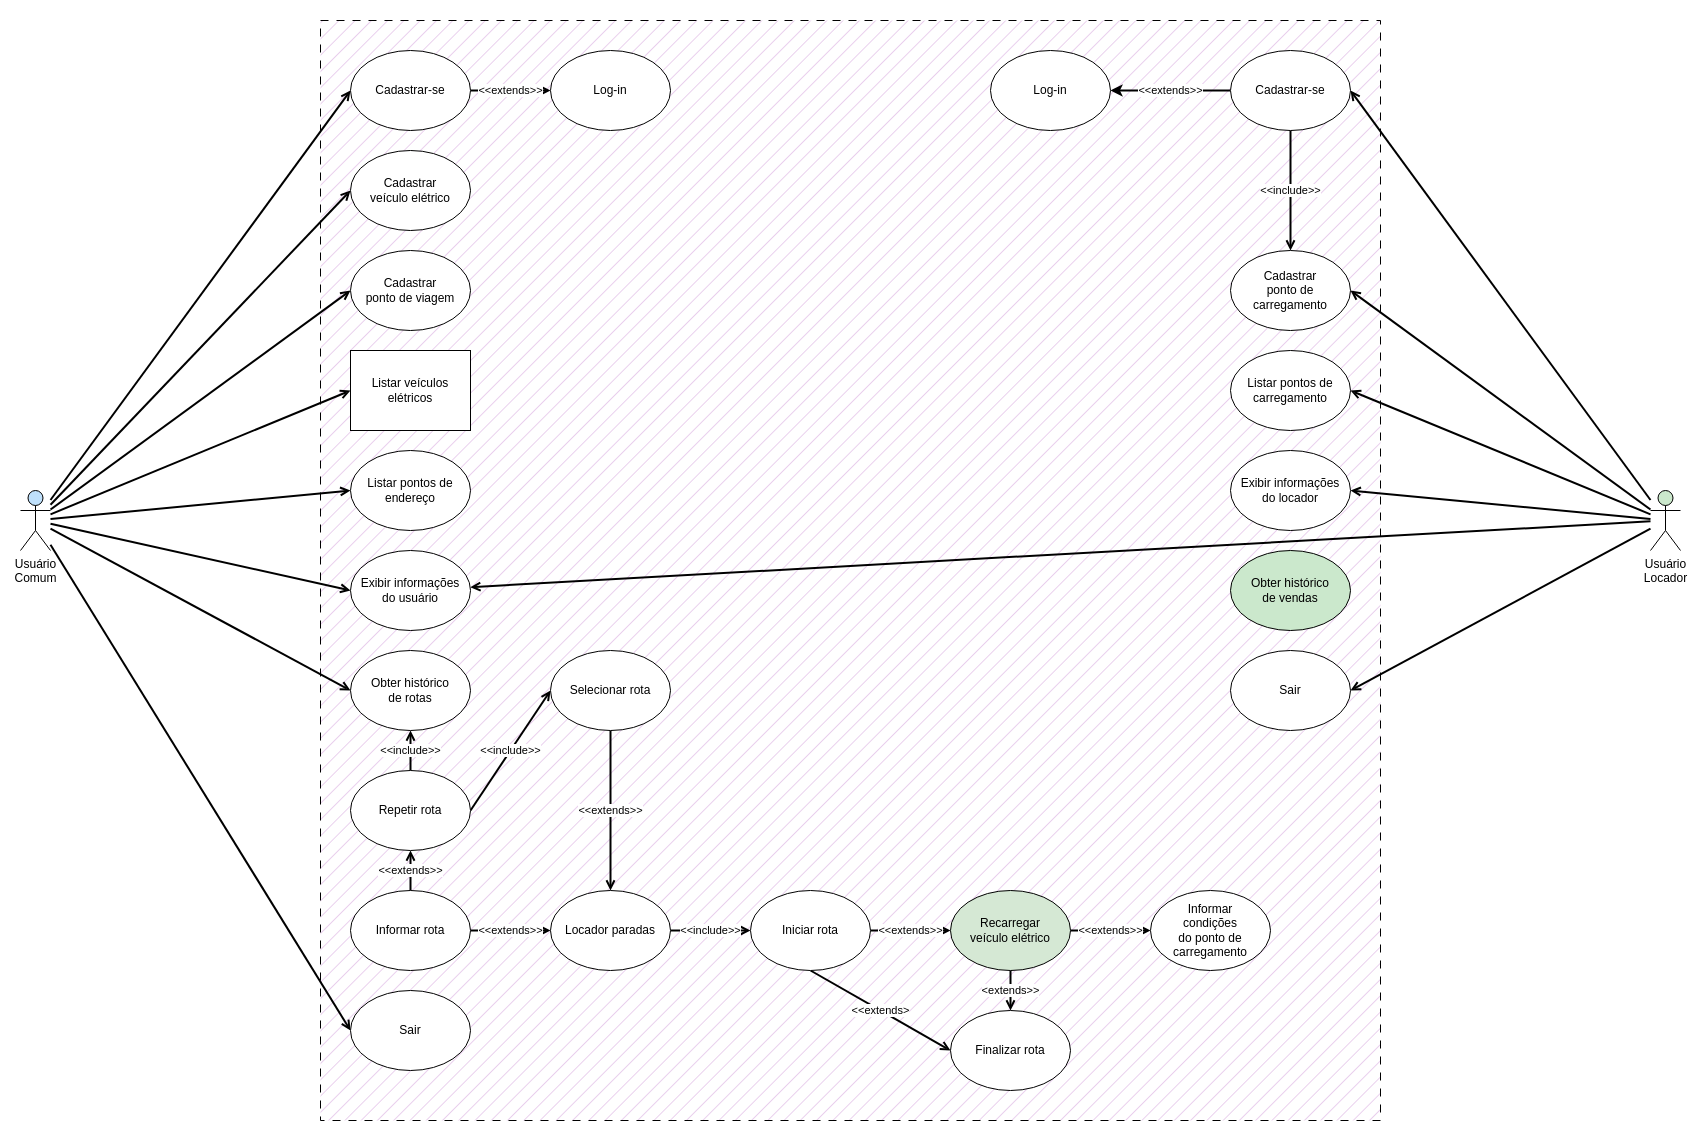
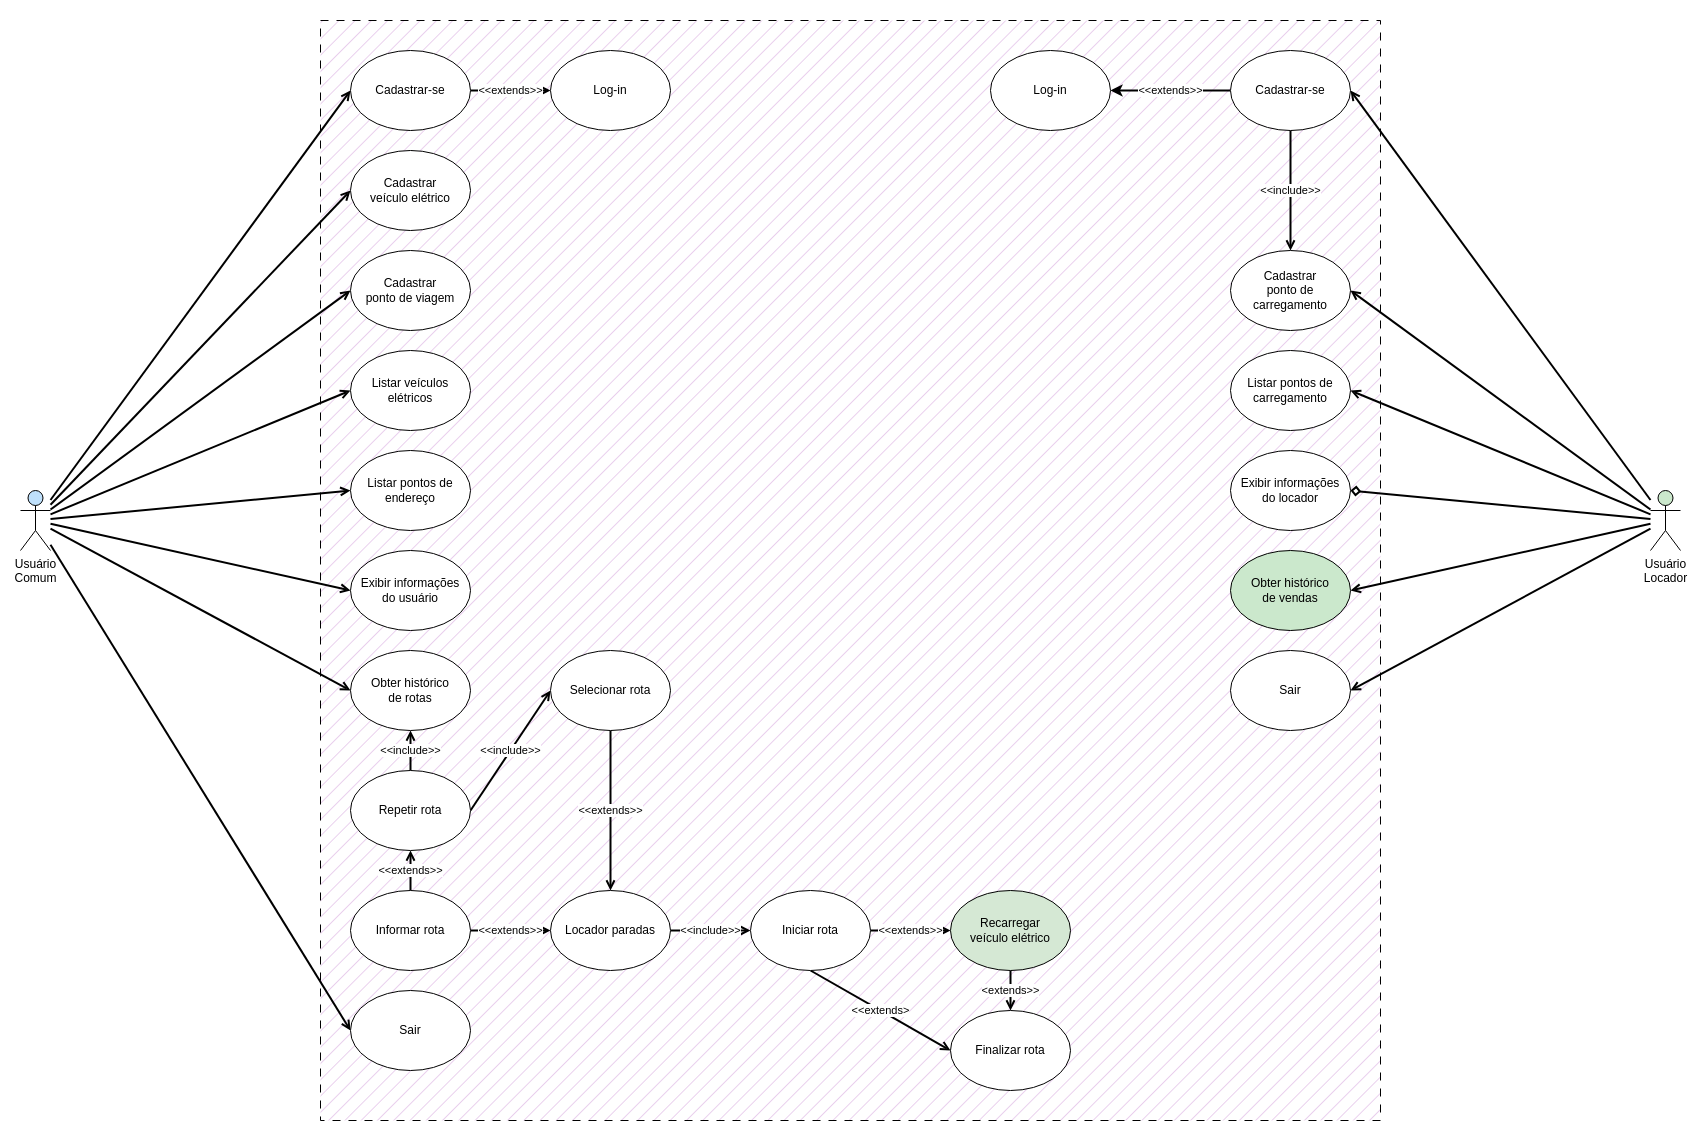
(411, 391) -> (411, 391)
(1359, 491) -> (1362, 492)
(1063, 554) -> (1503, 557)
(1108, 931) -> none
(1211, 931) -> none
